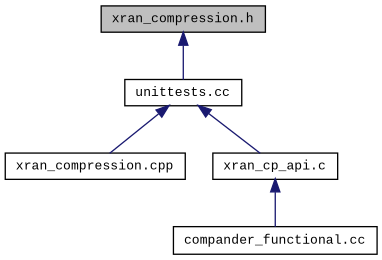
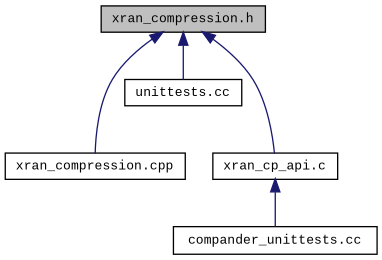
(234, 133) -> (258, 89)
(134, 134) -> (108, 88)
(275, 240) -> (275, 240)
